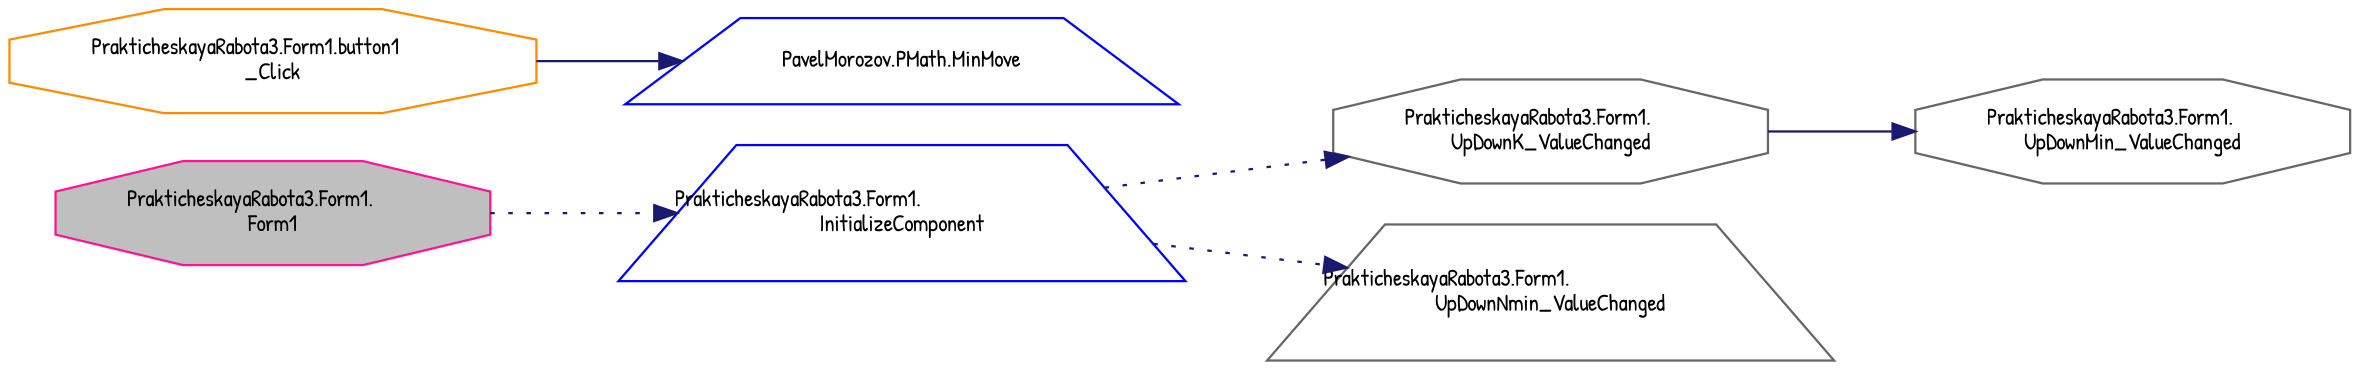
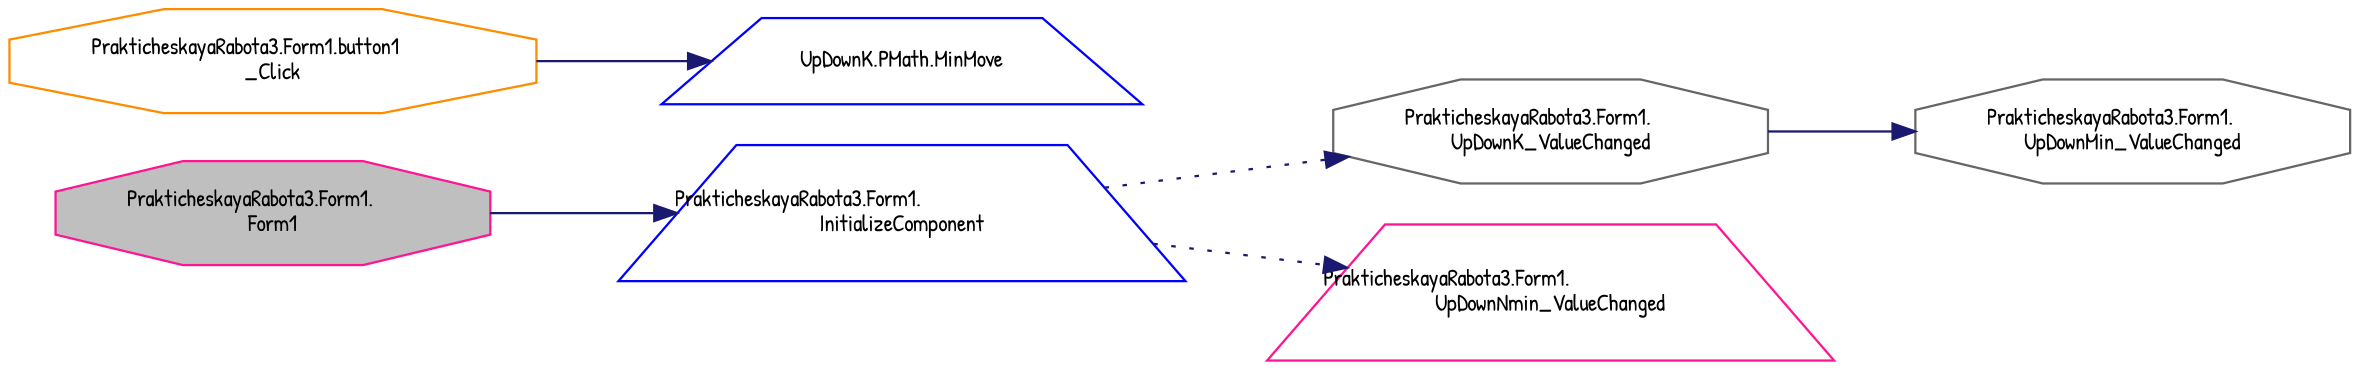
(902, 61) -> (902, 61)
(572, 213) -> (572, 213)
(1551, 292) -> (1551, 292)
